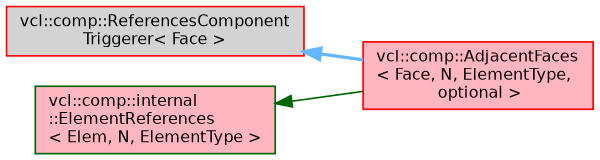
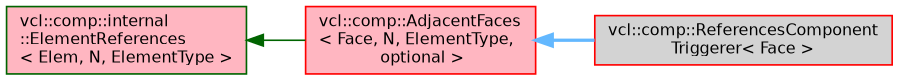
(342, 57) -> (574, 40)
